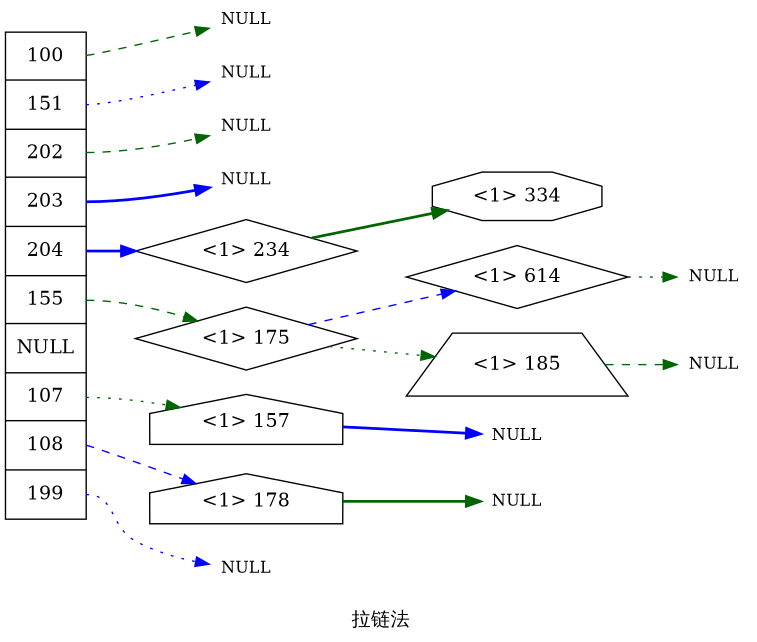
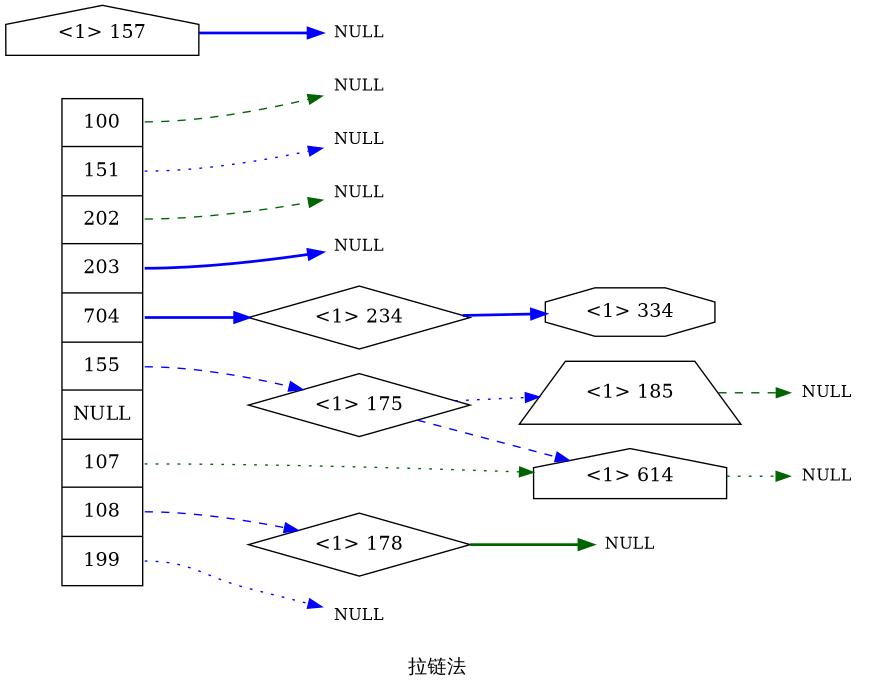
(372, 226) -> (497, 315)
(46, 250) -> (102, 317)
(517, 277) -> (630, 476)
(136, 305) -> (217, 373)
(375, 351) -> (490, 399)
(126, 400) -> (332, 466)
(246, 501) -> (359, 545)
